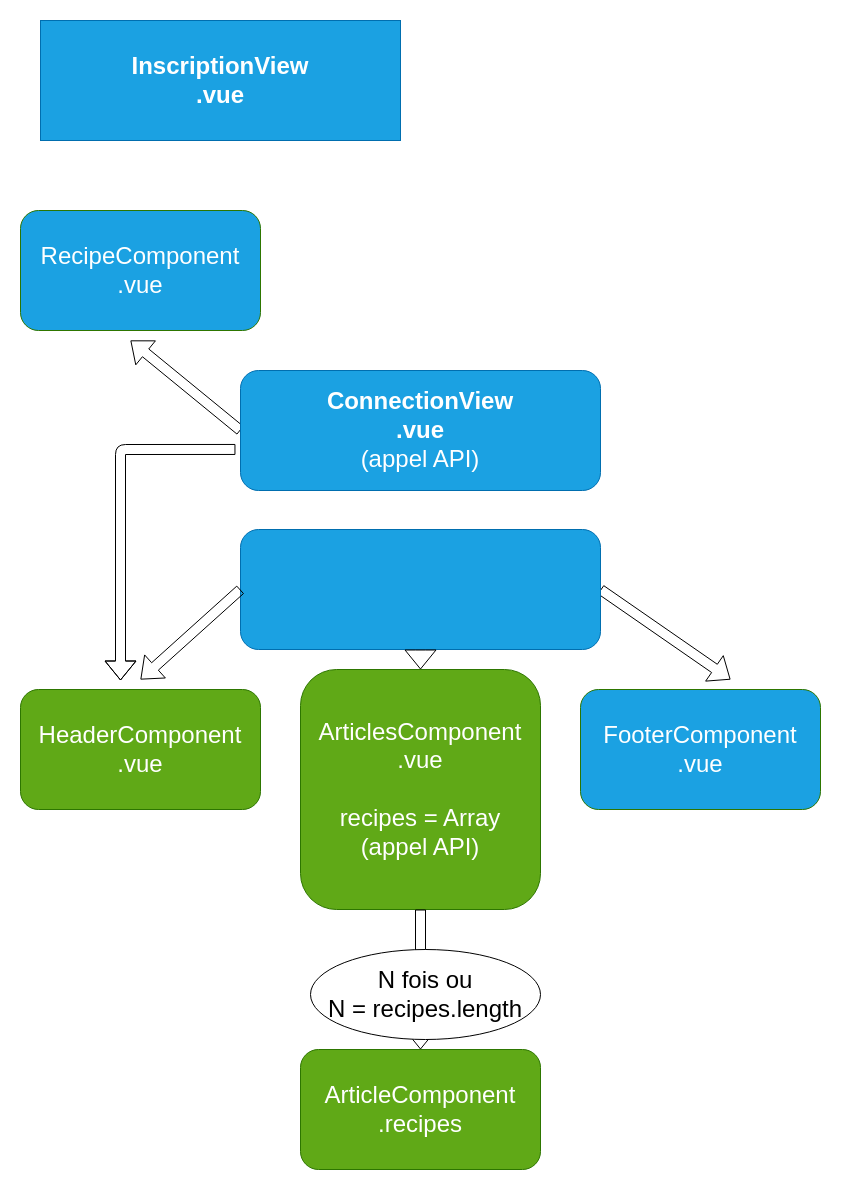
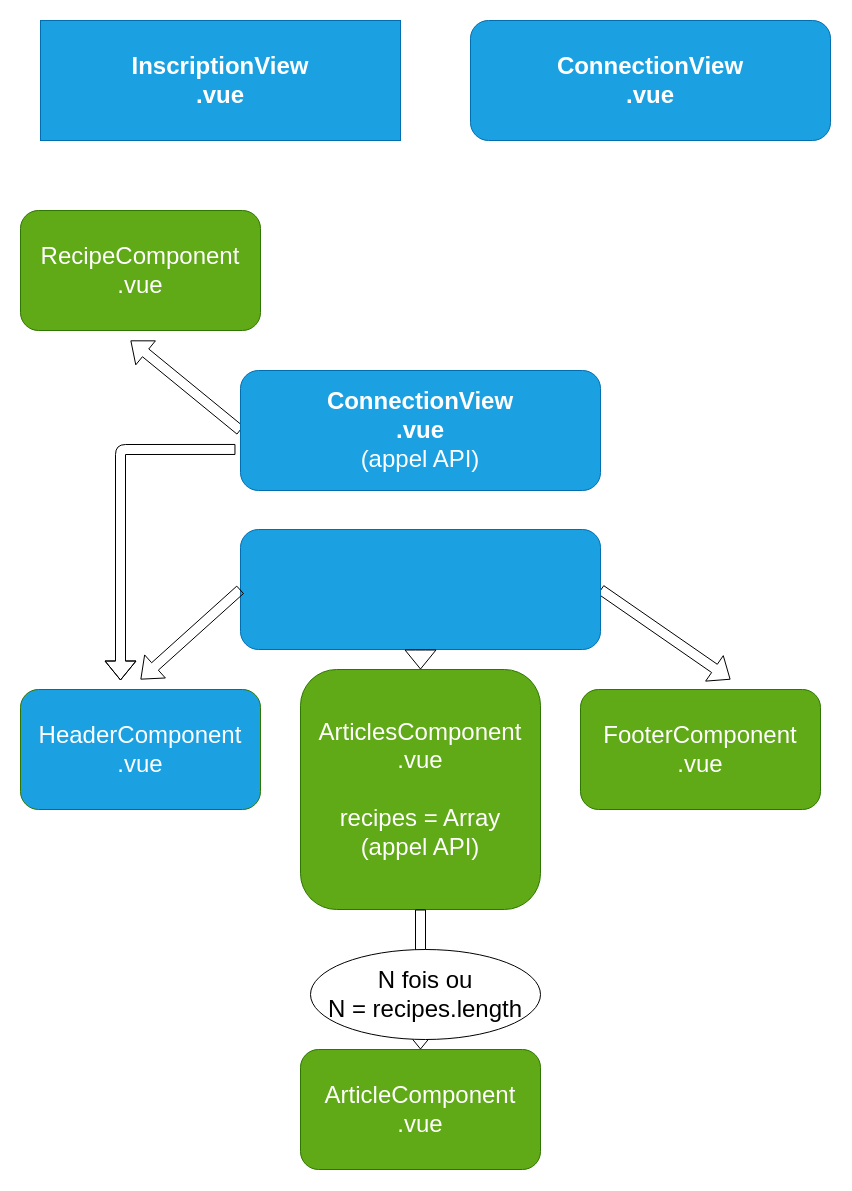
none -> (651, 81)
(141, 271) -> (141, 271)
(141, 750) -> (141, 750)
(701, 750) -> (701, 750)
(421, 1110) -> (421, 1110)
